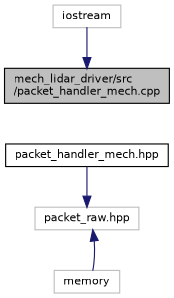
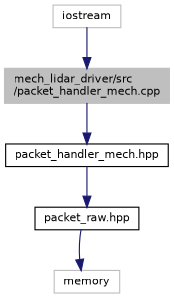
(87, 86) -> (87, 86)
none -> (87, 118)
(87, 218) -> (87, 218)
(94, 256) -> (79, 245)
